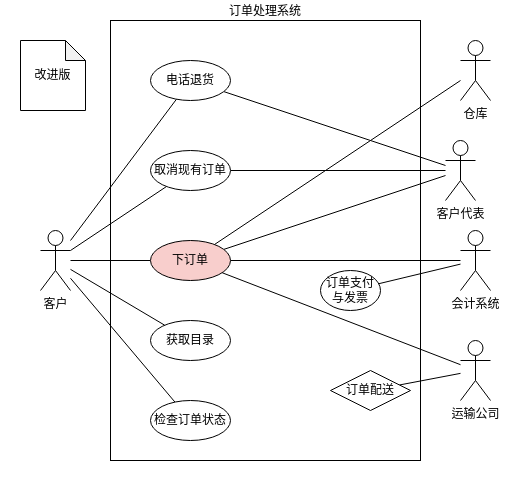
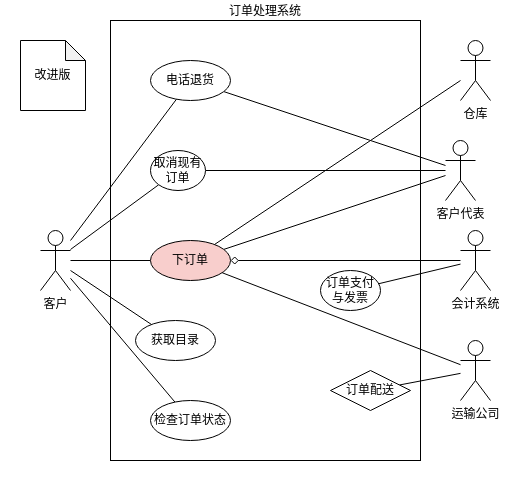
(191, 171) -> (178, 171)
(235, 261) -> (239, 261)
(191, 341) -> (176, 341)
